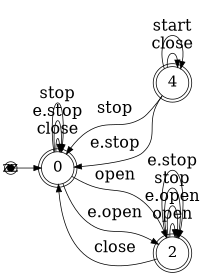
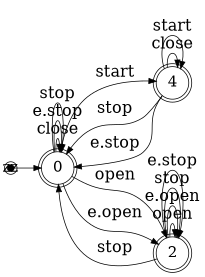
none -> (88, 96)
(115, 248) -> (115, 248)
